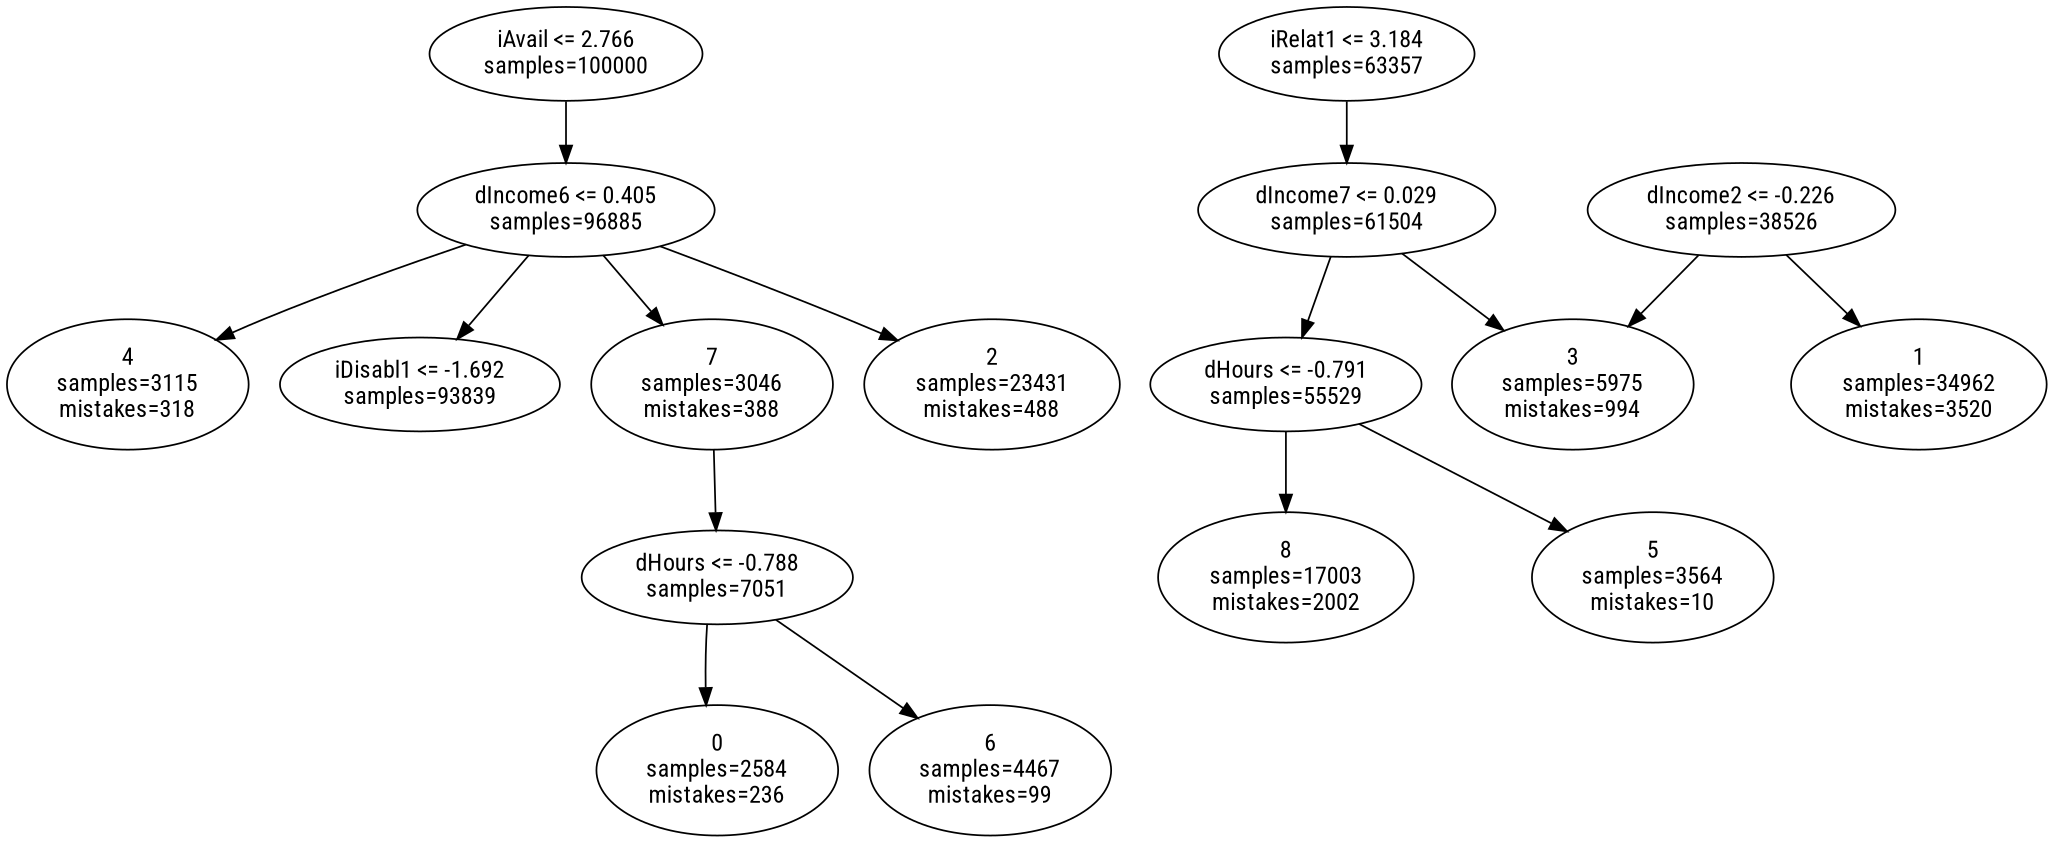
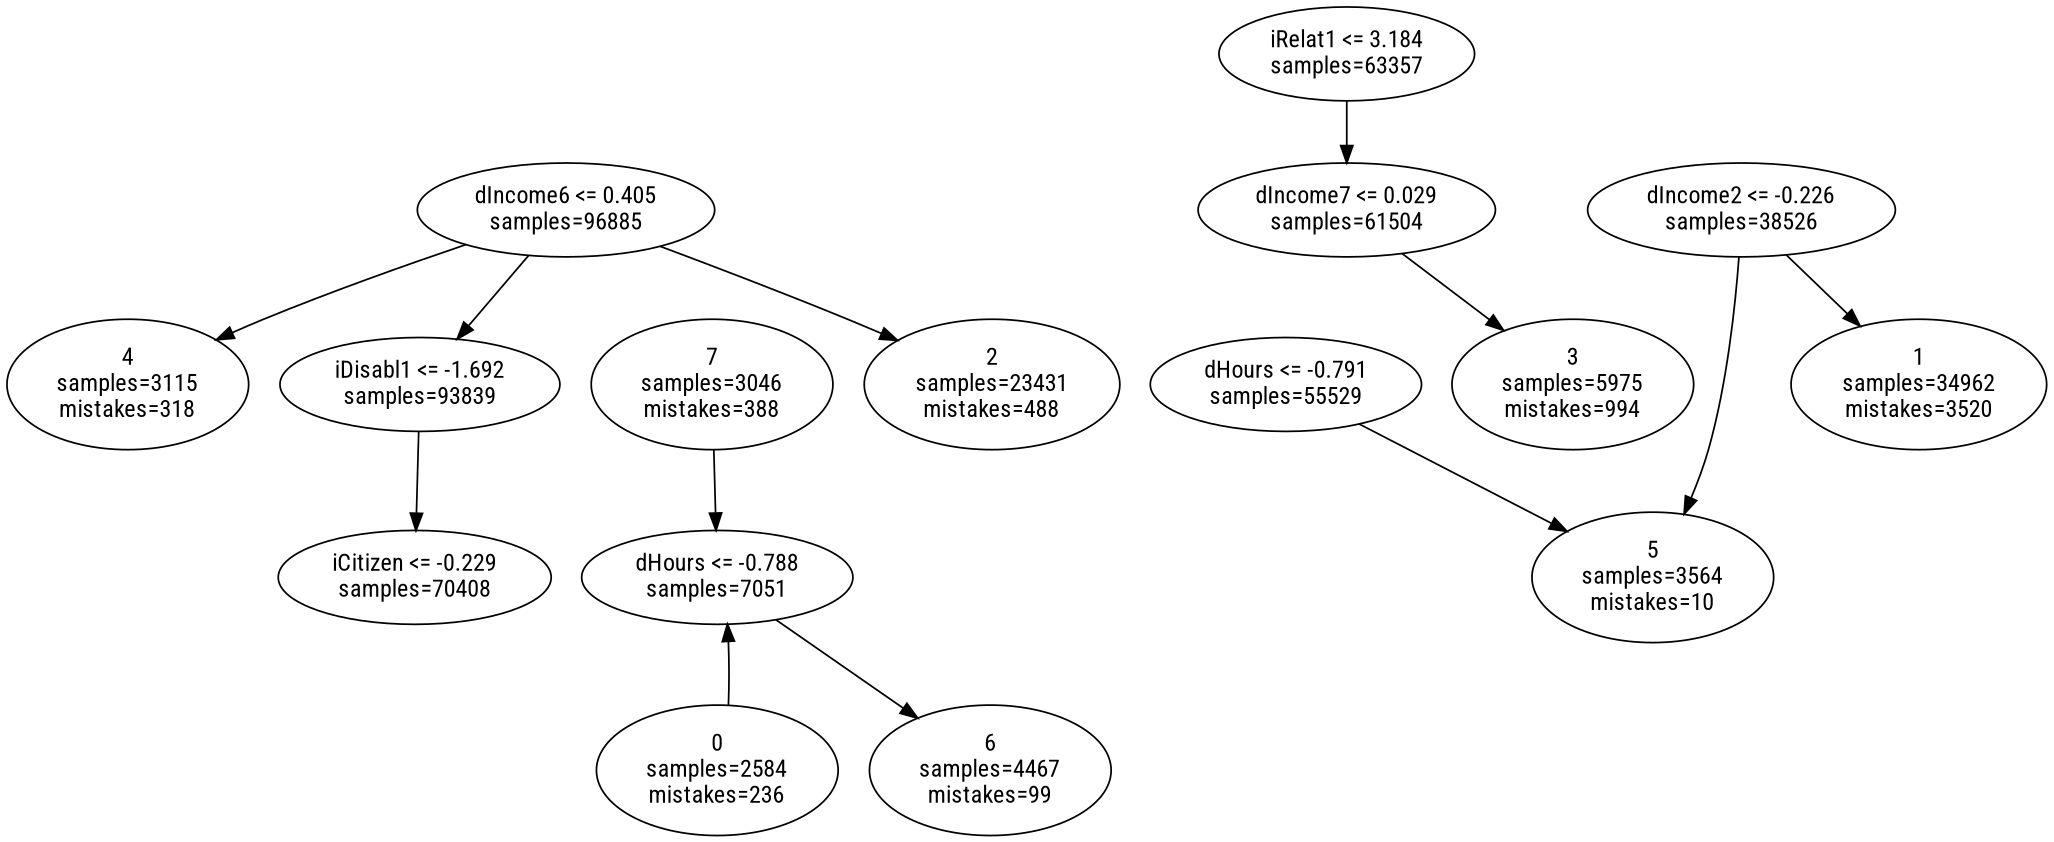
(566, 54) -> none
(627, 283) -> none
(1670, 284) -> (1724, 379)
(1319, 289) -> none
none -> (415, 577)
(1286, 577) -> none
(706, 656) -> (729, 674)
